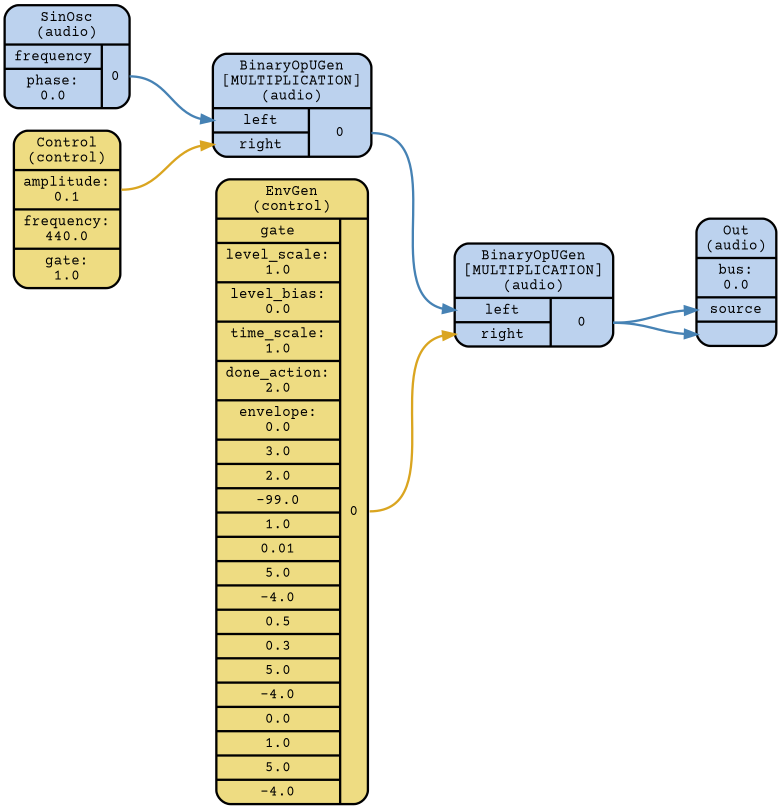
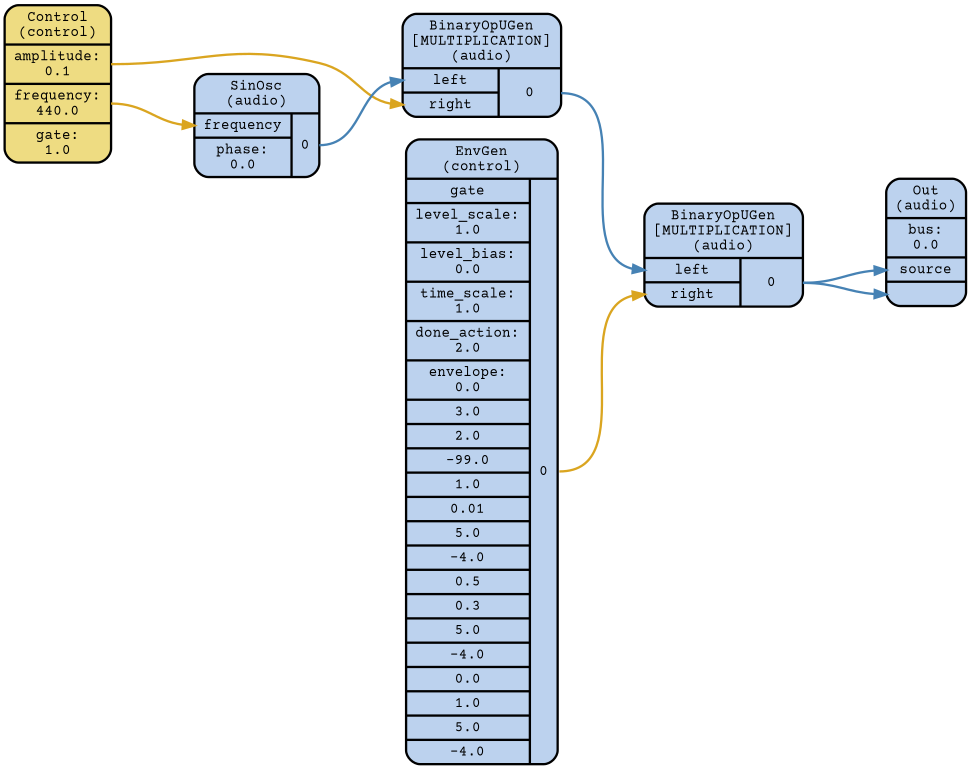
none -> (147, 112)
(292, 492) -> (482, 452)
